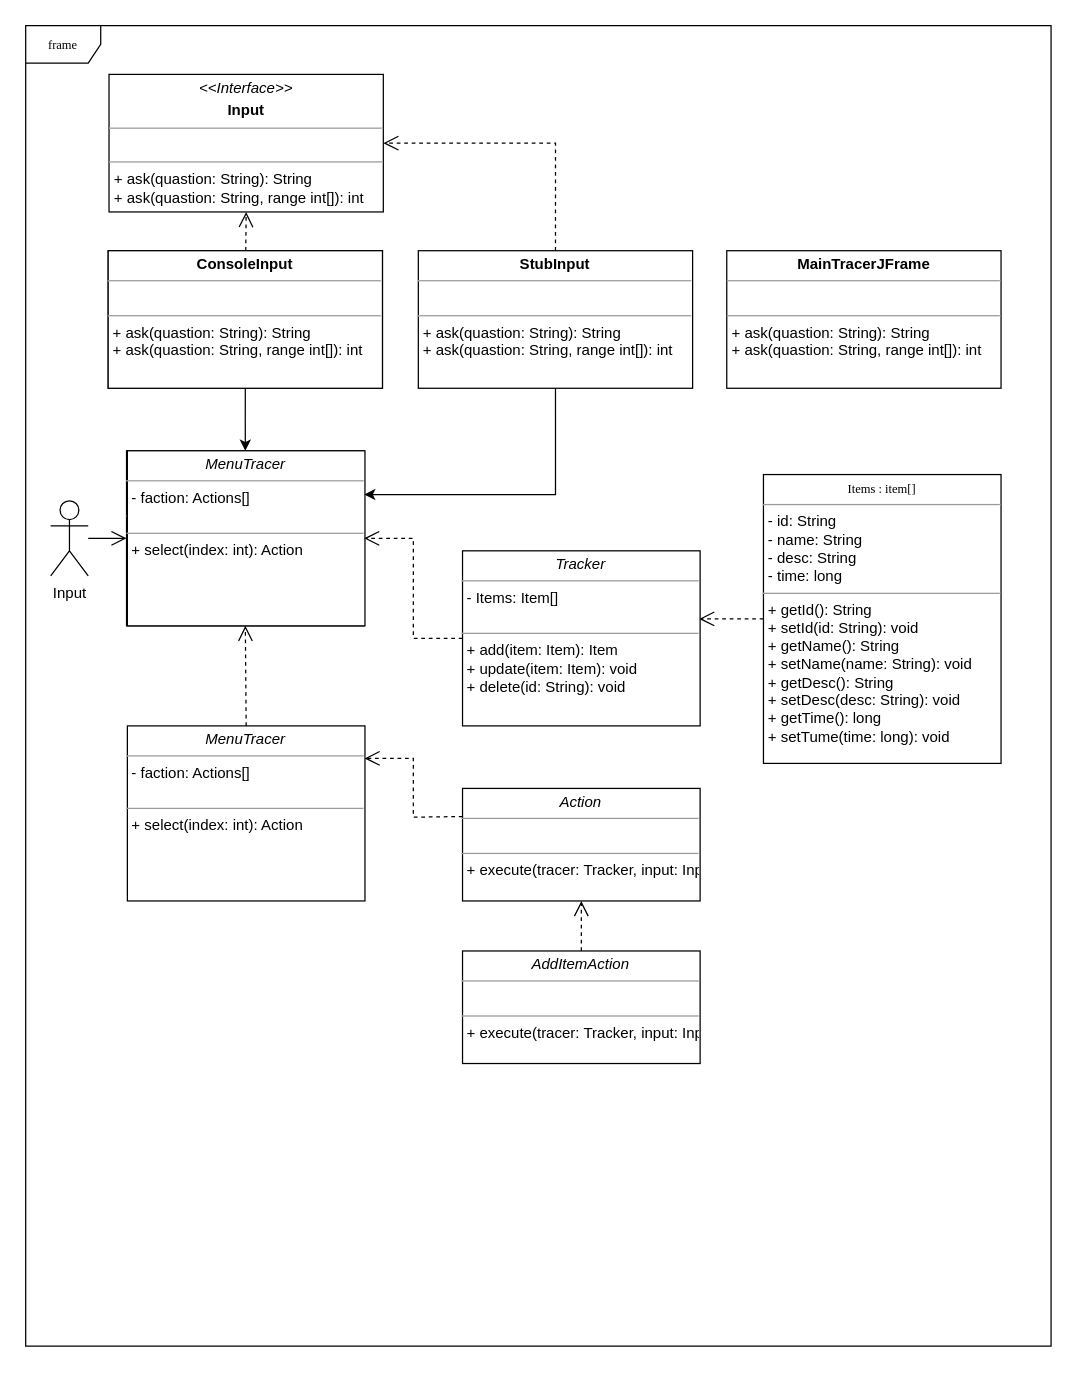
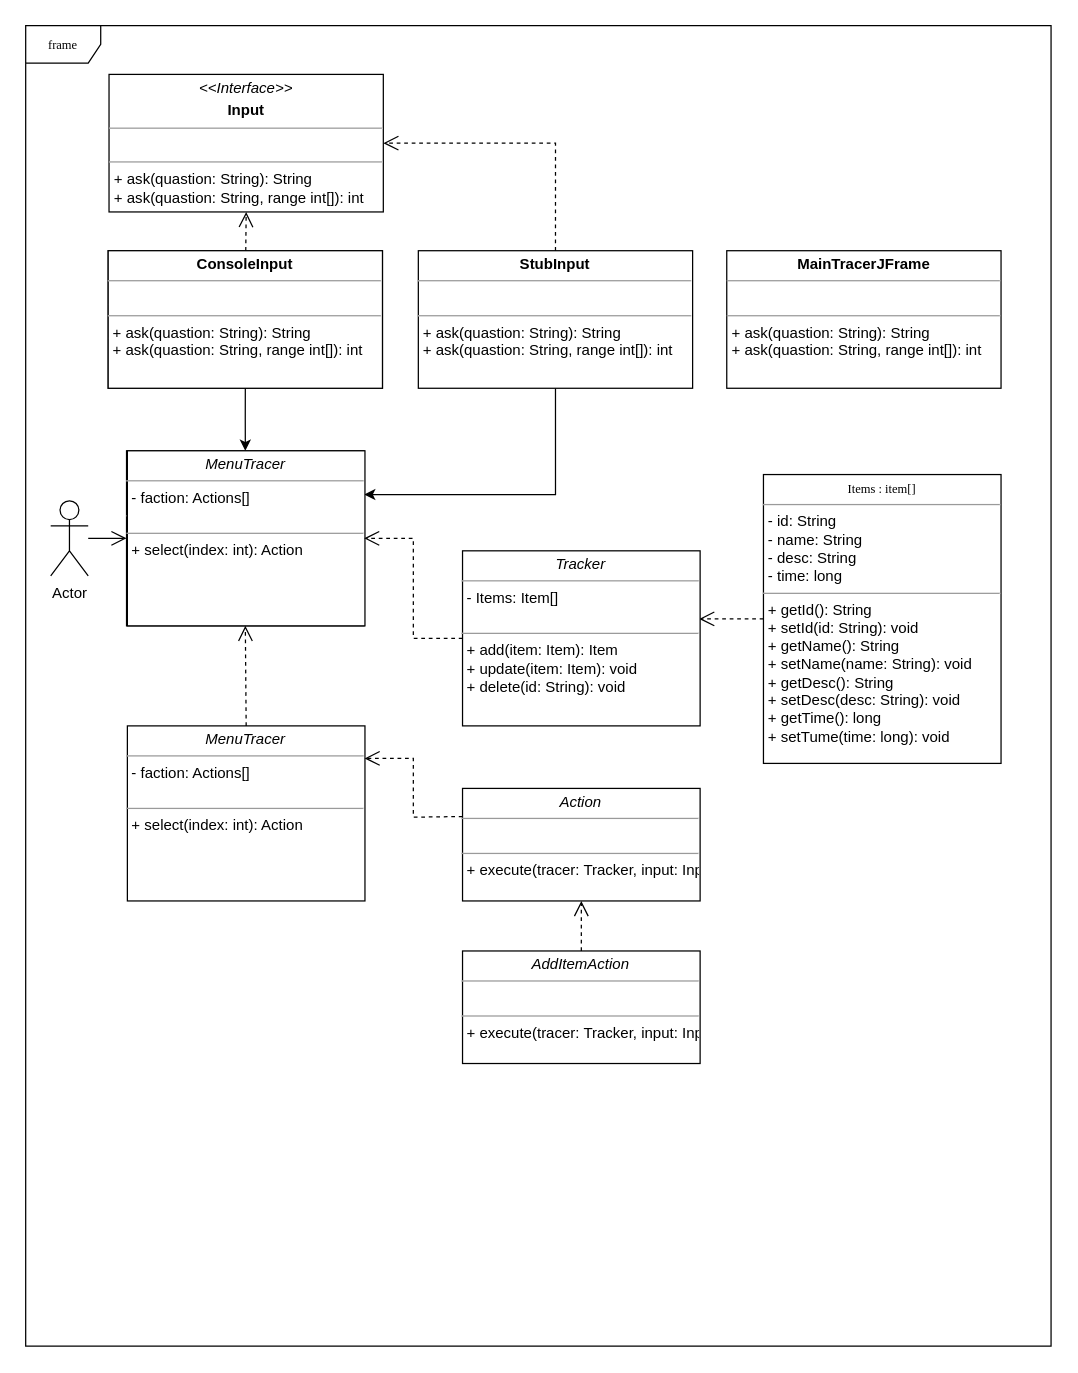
(70, 593) -> (70, 593)
